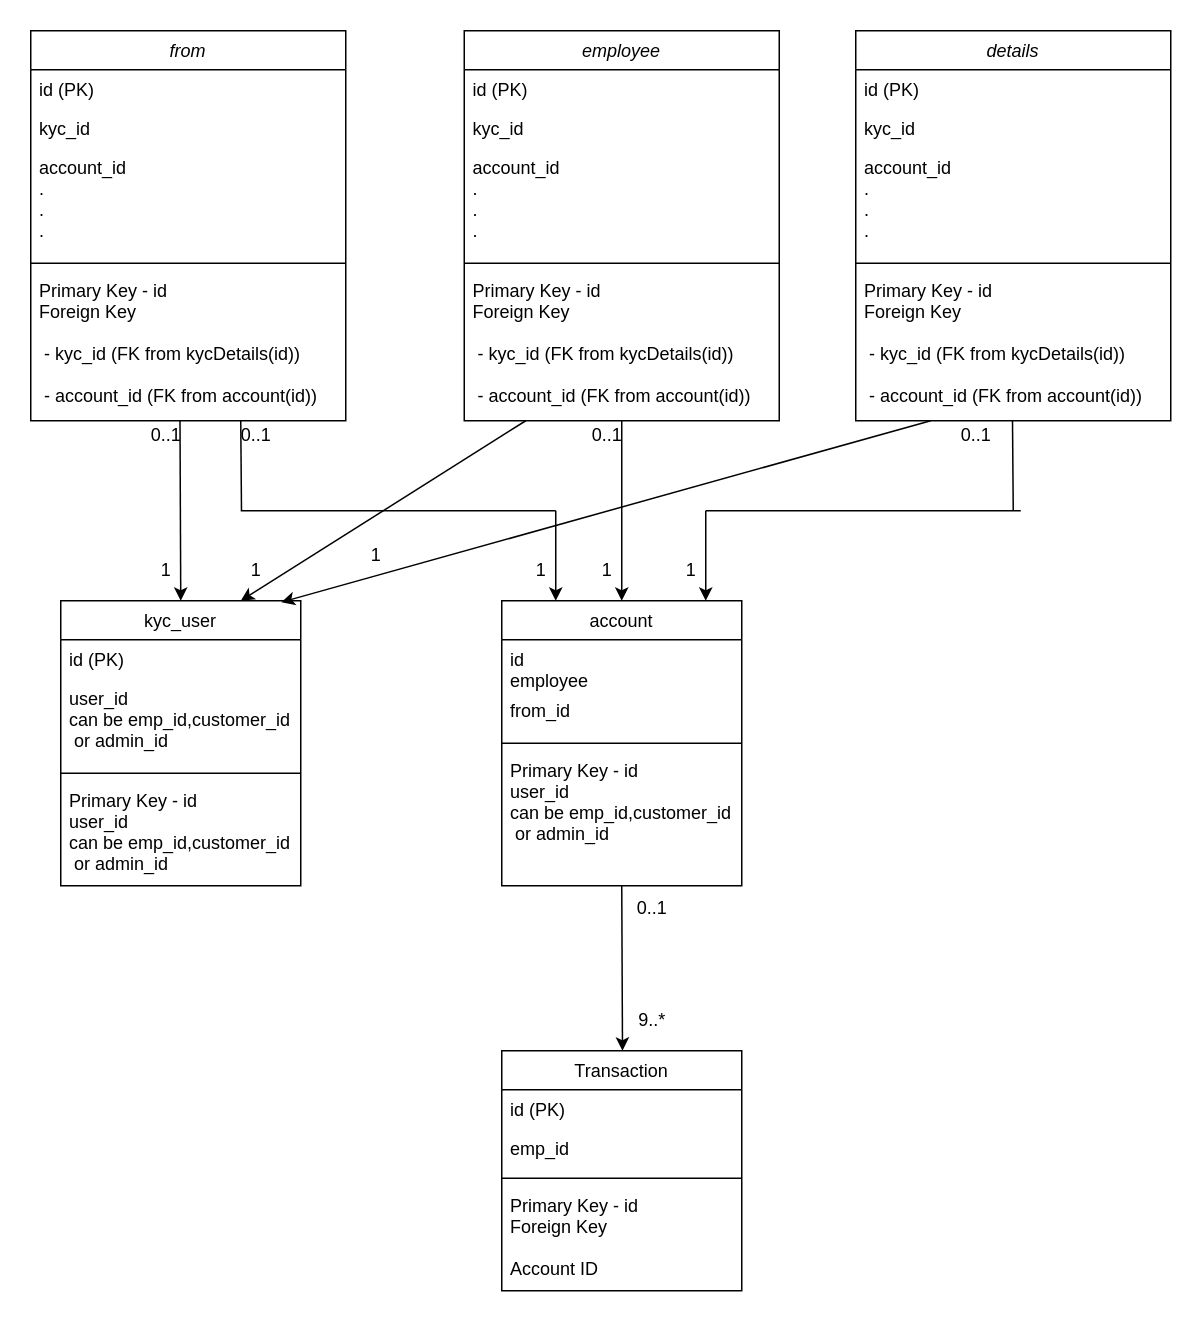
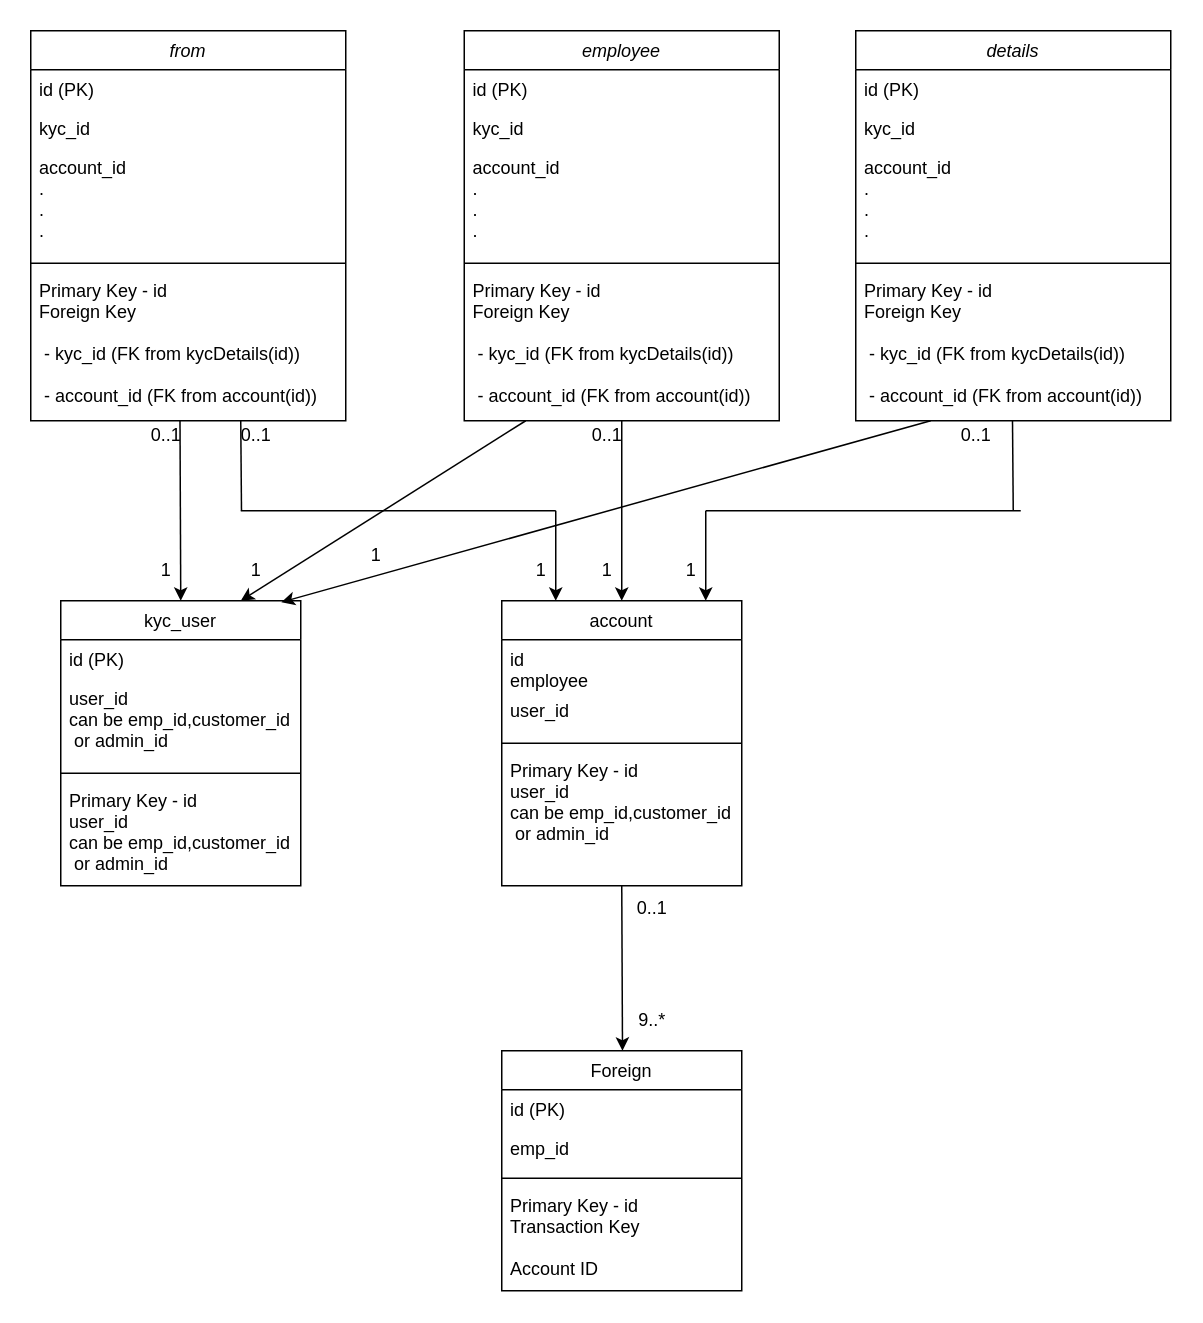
(543, 711) -> (543, 711)
(621, 1071) -> (621, 1071)
(579, 1206) -> (579, 1206)
